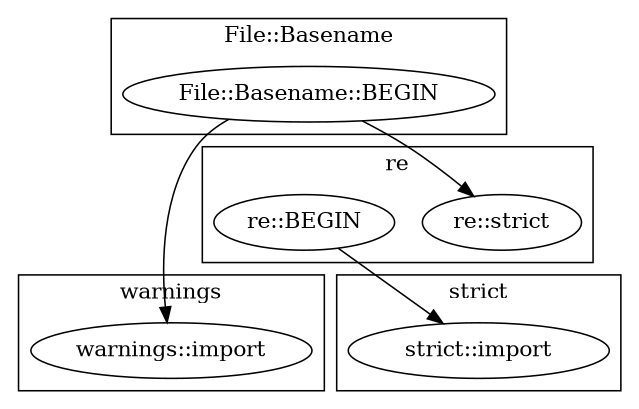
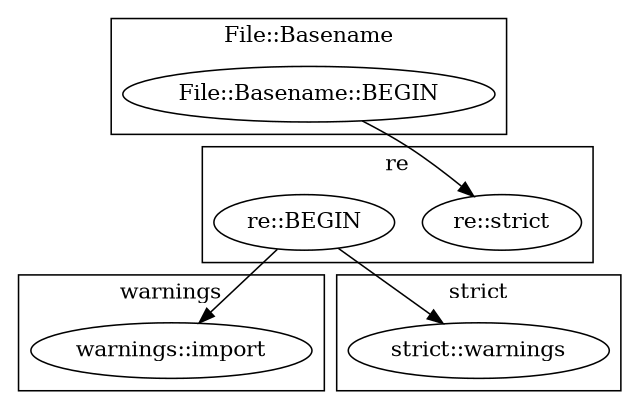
(171, 203) -> (239, 285)
(479, 351) -> (479, 351)
